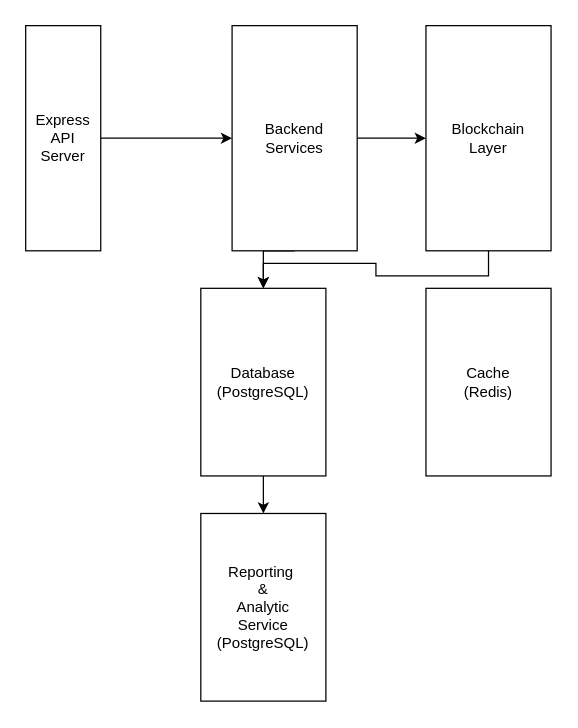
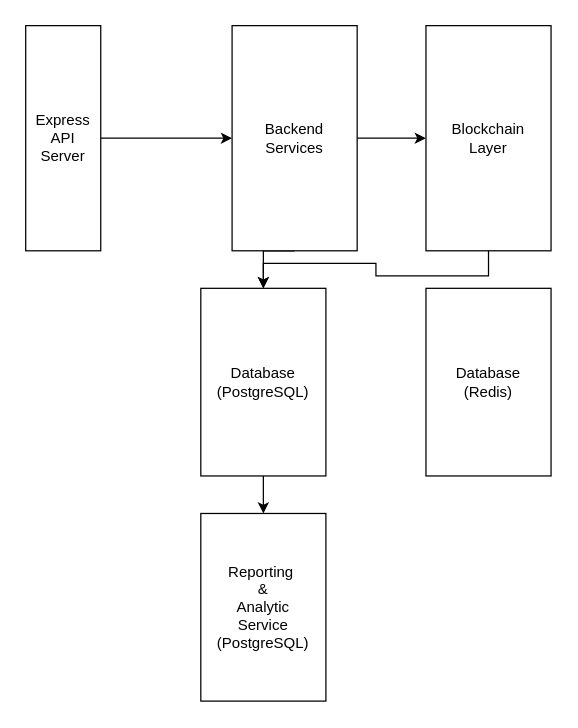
(488, 382) -> (488, 382)
